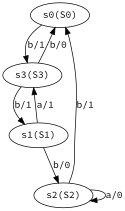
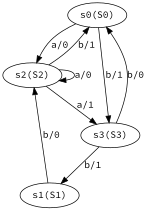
none -> (55, 37)
(36, 109) -> (68, 103)
